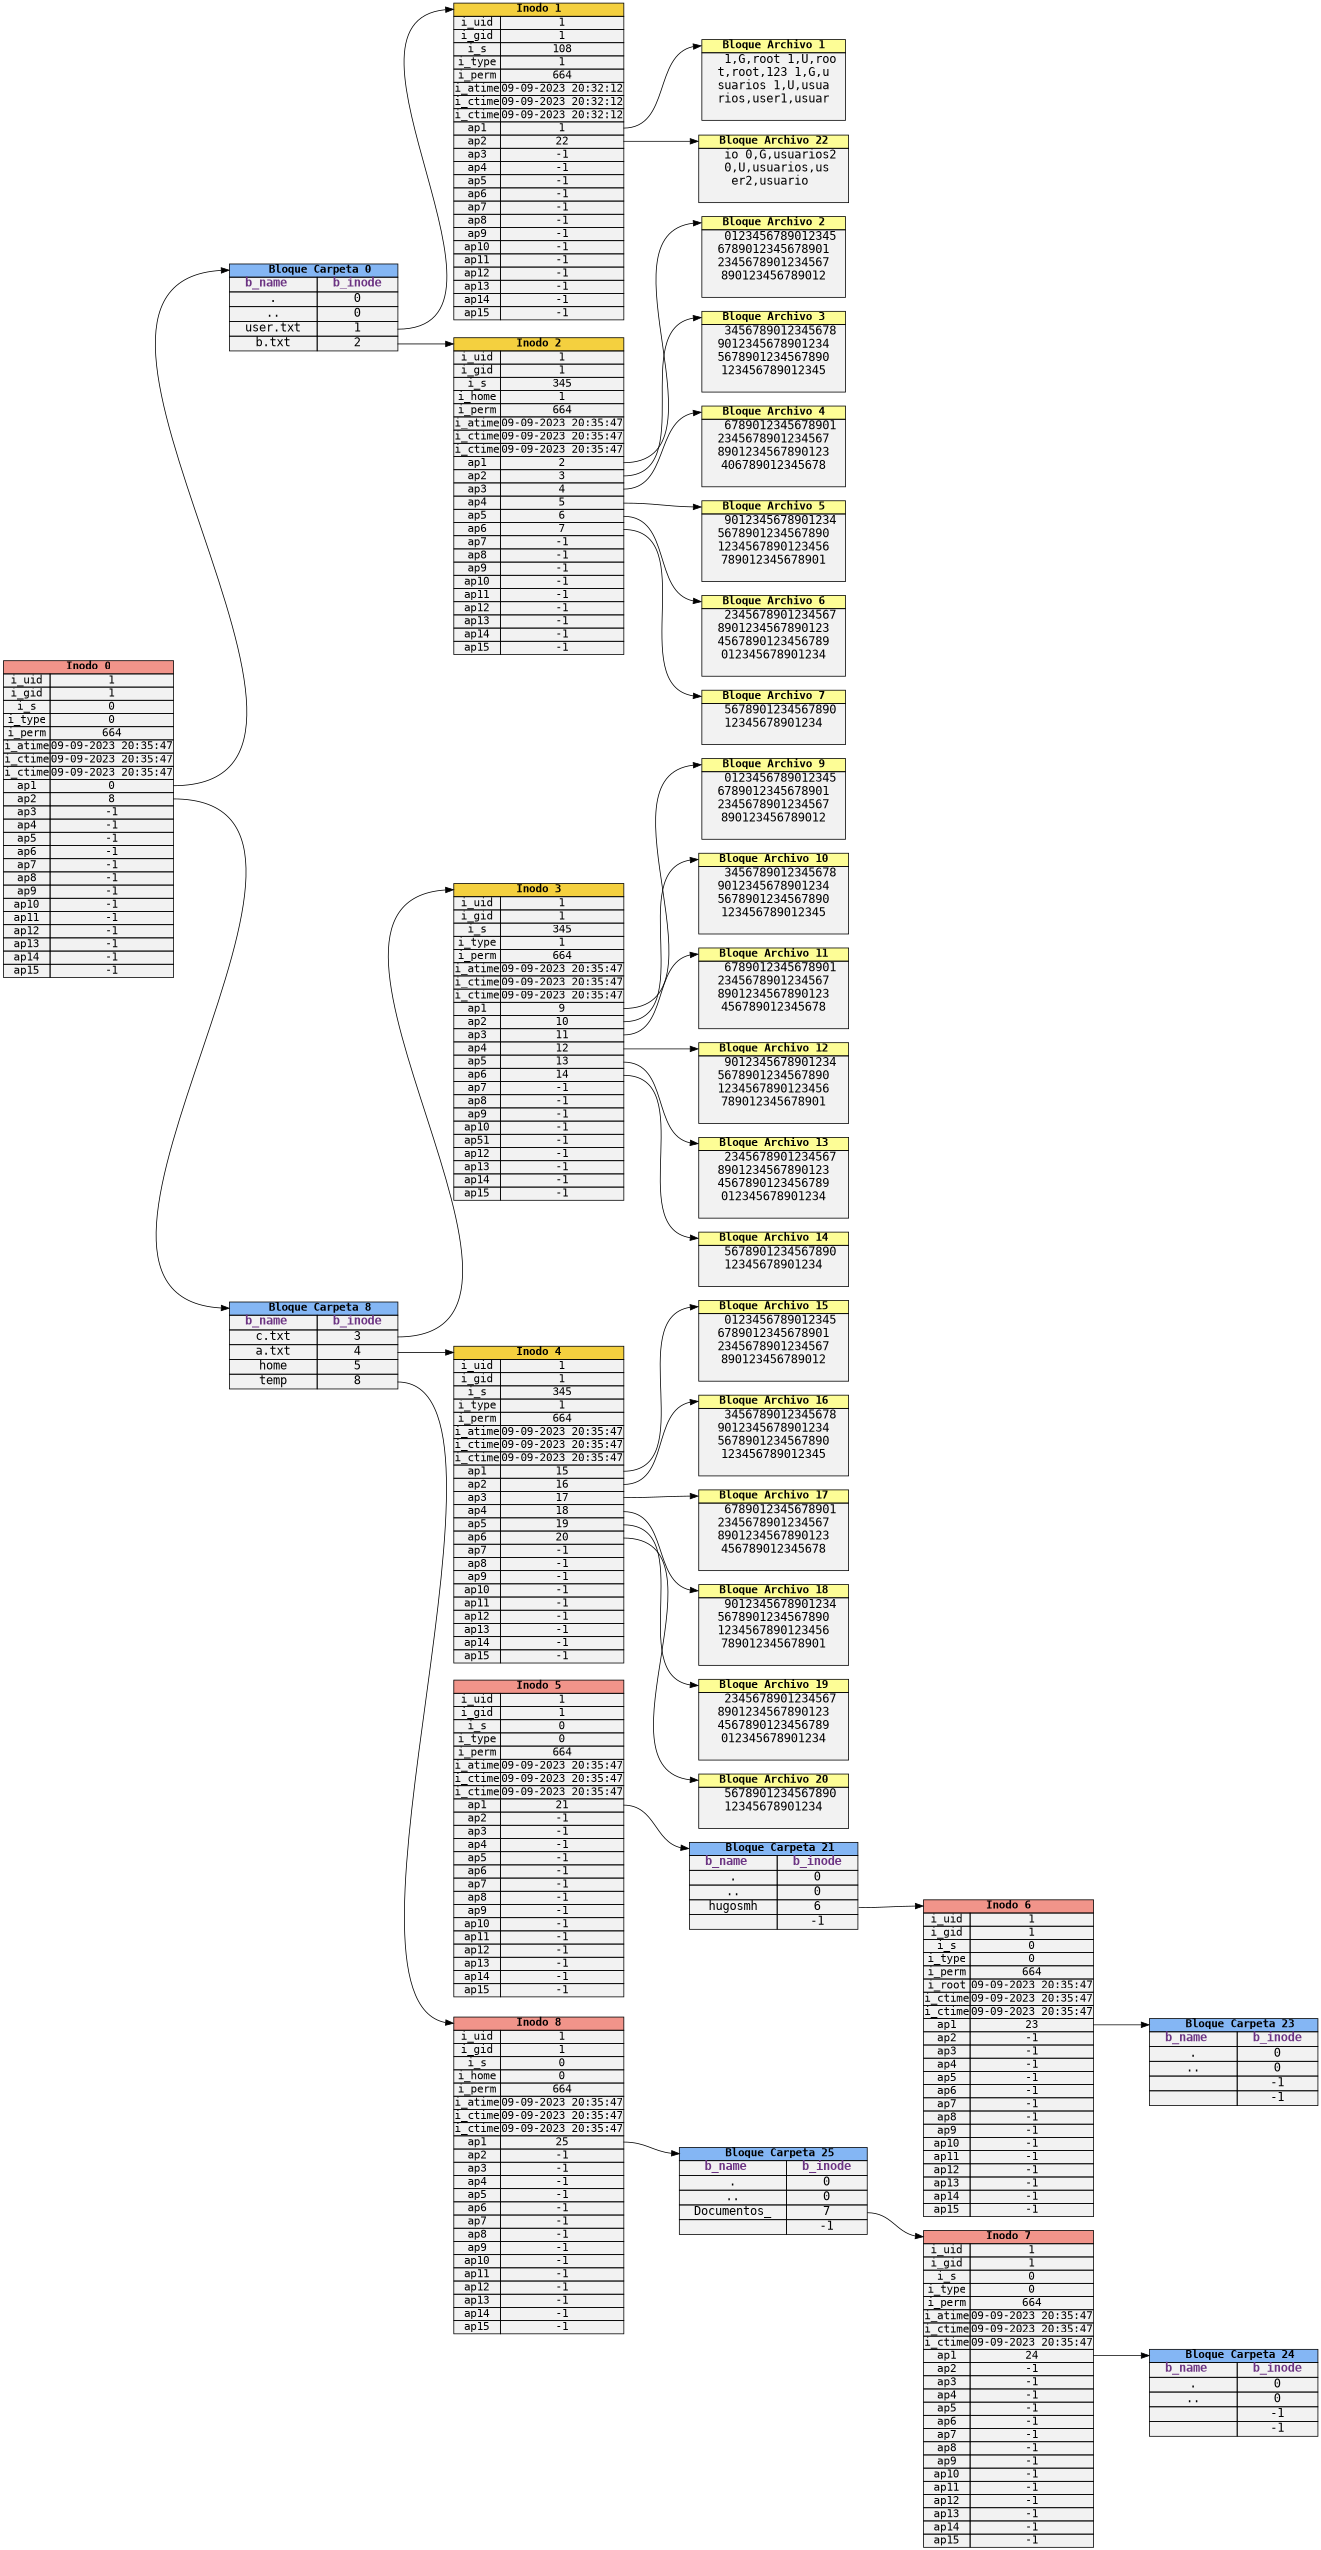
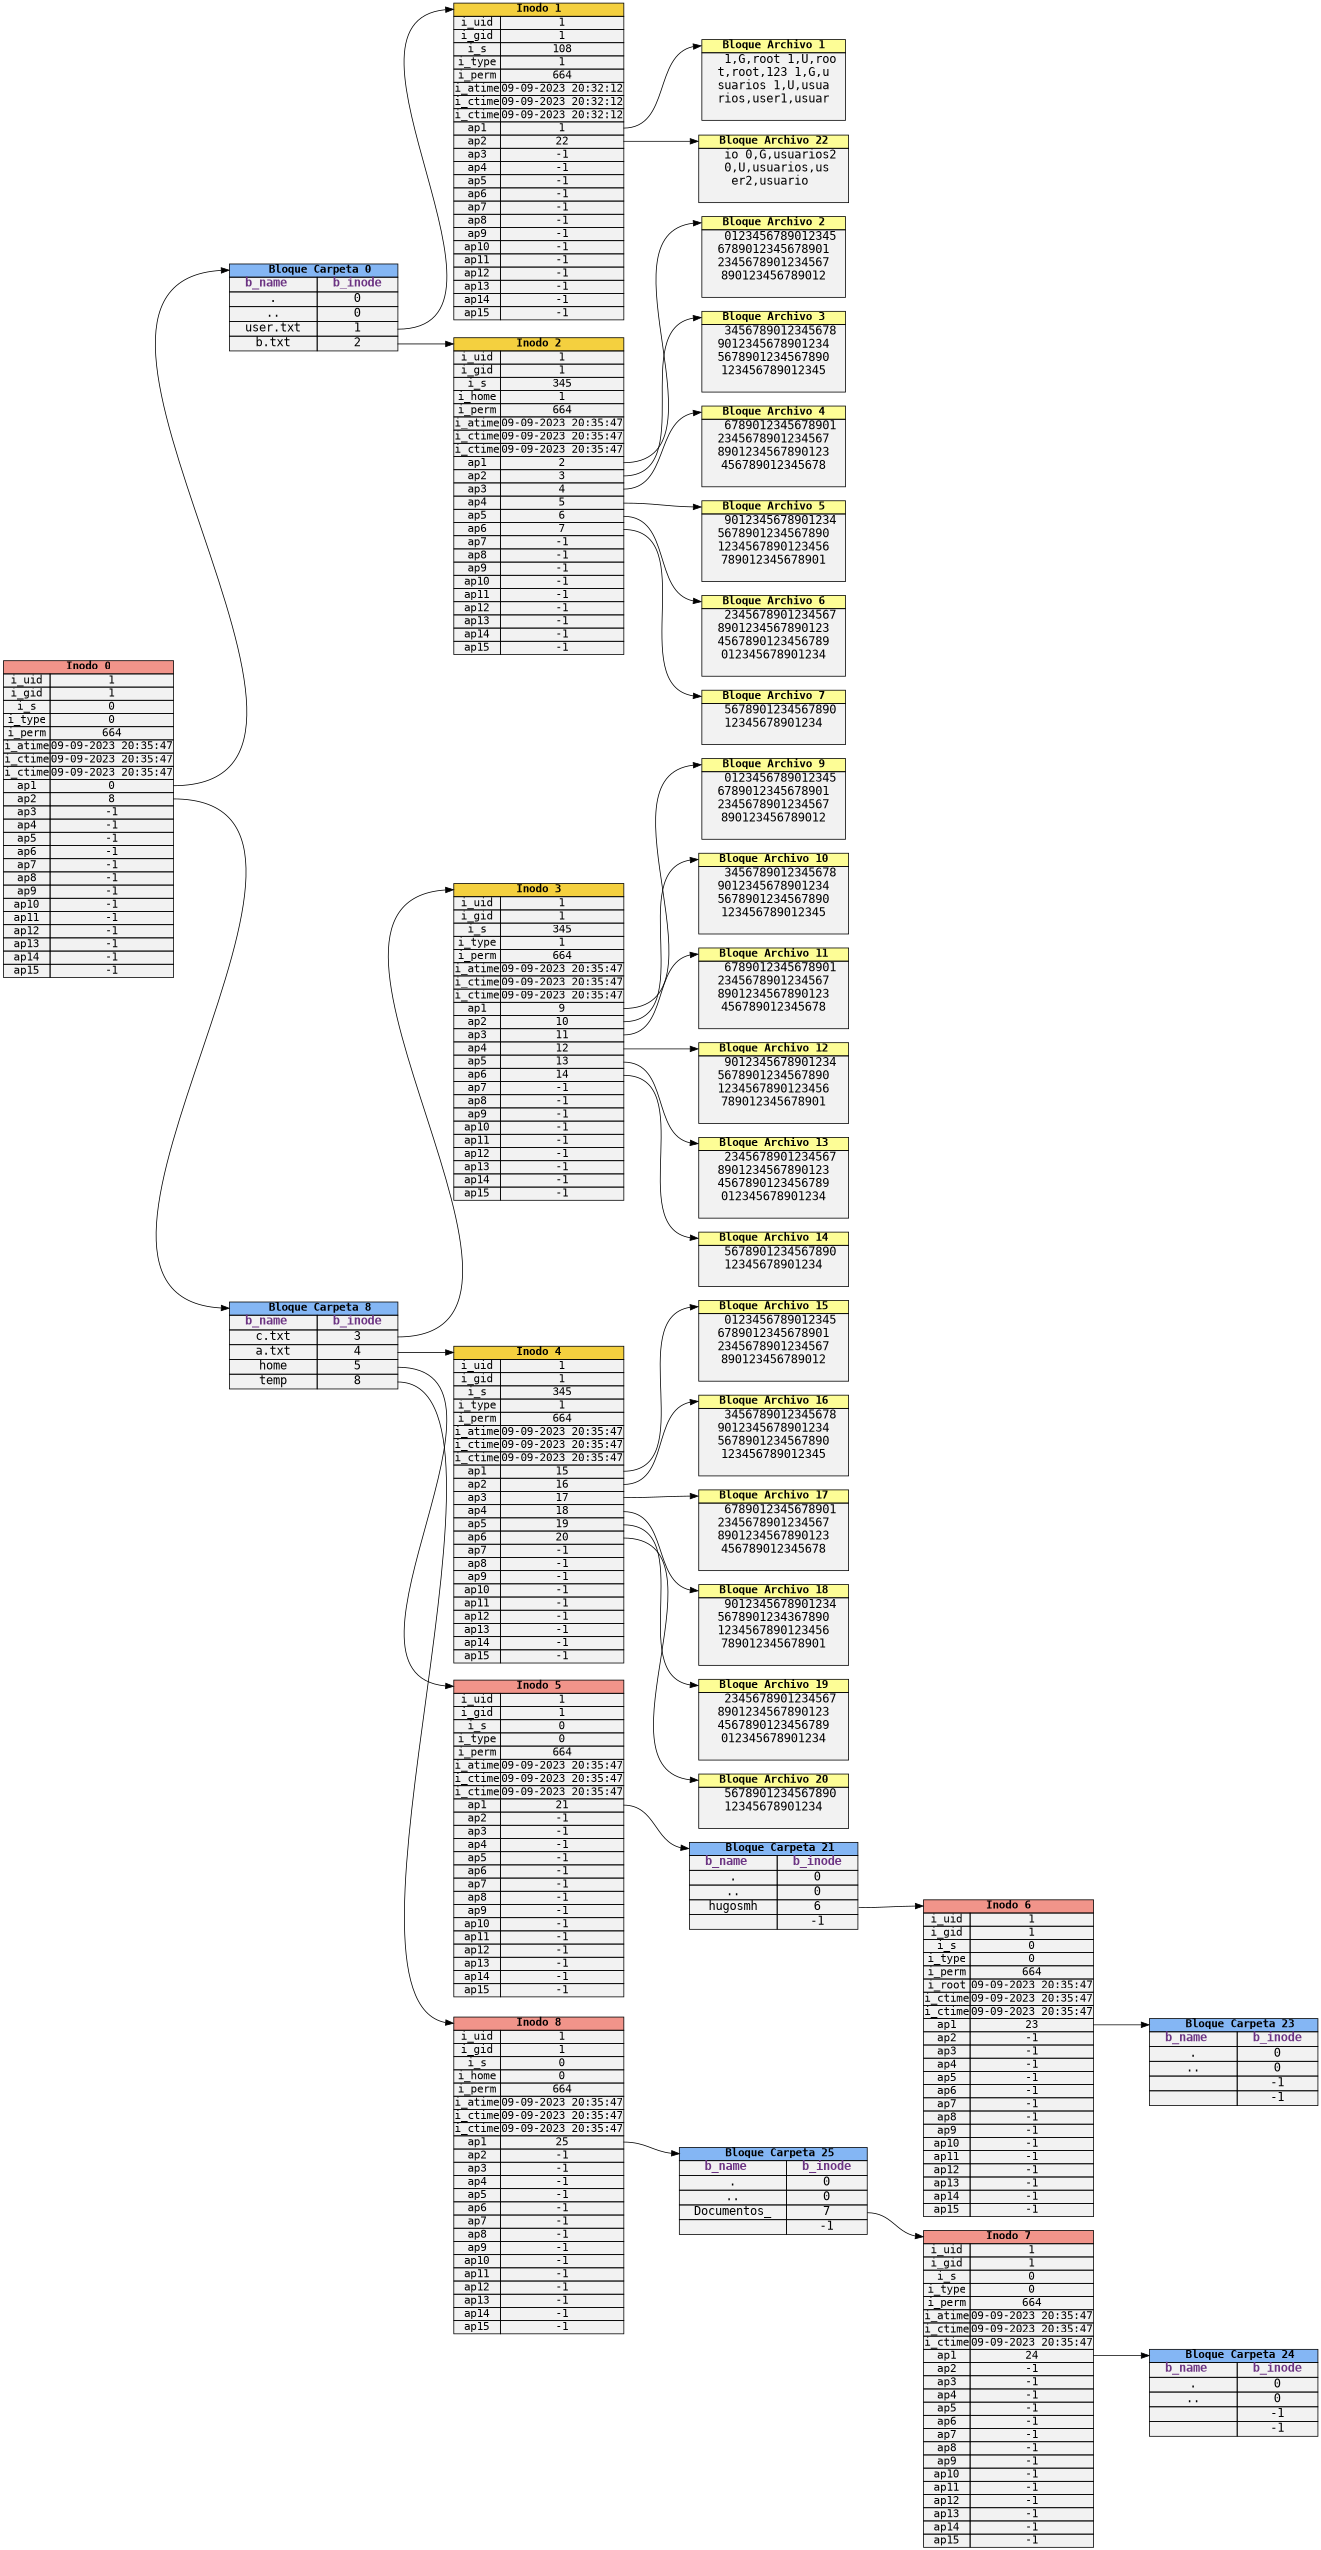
(774, 465) -> (774, 465)
(477, 1141) -> (477, 1141)
none -> (427, 1523)
(774, 1618) -> (774, 1618)
